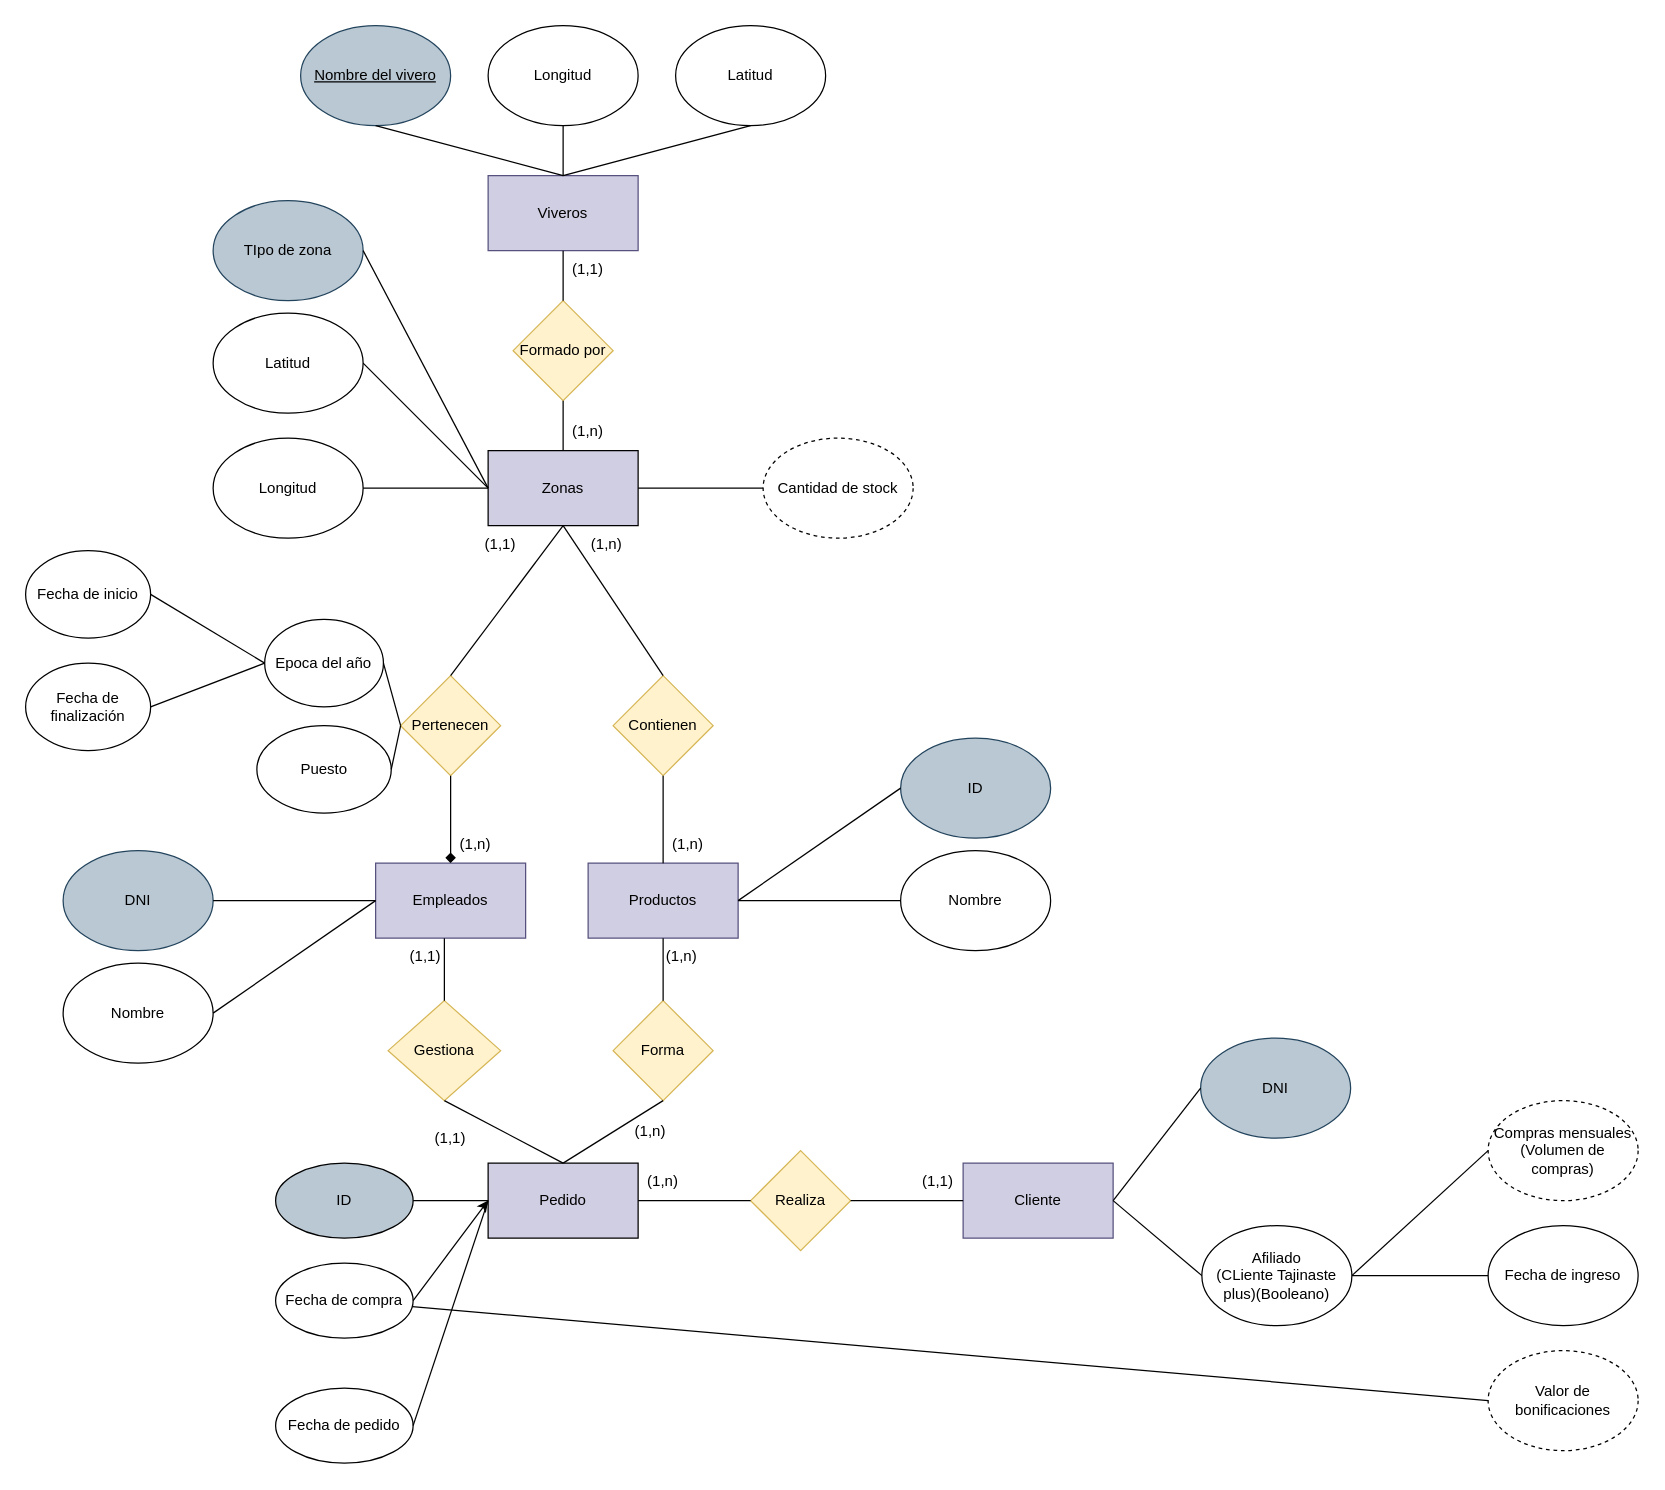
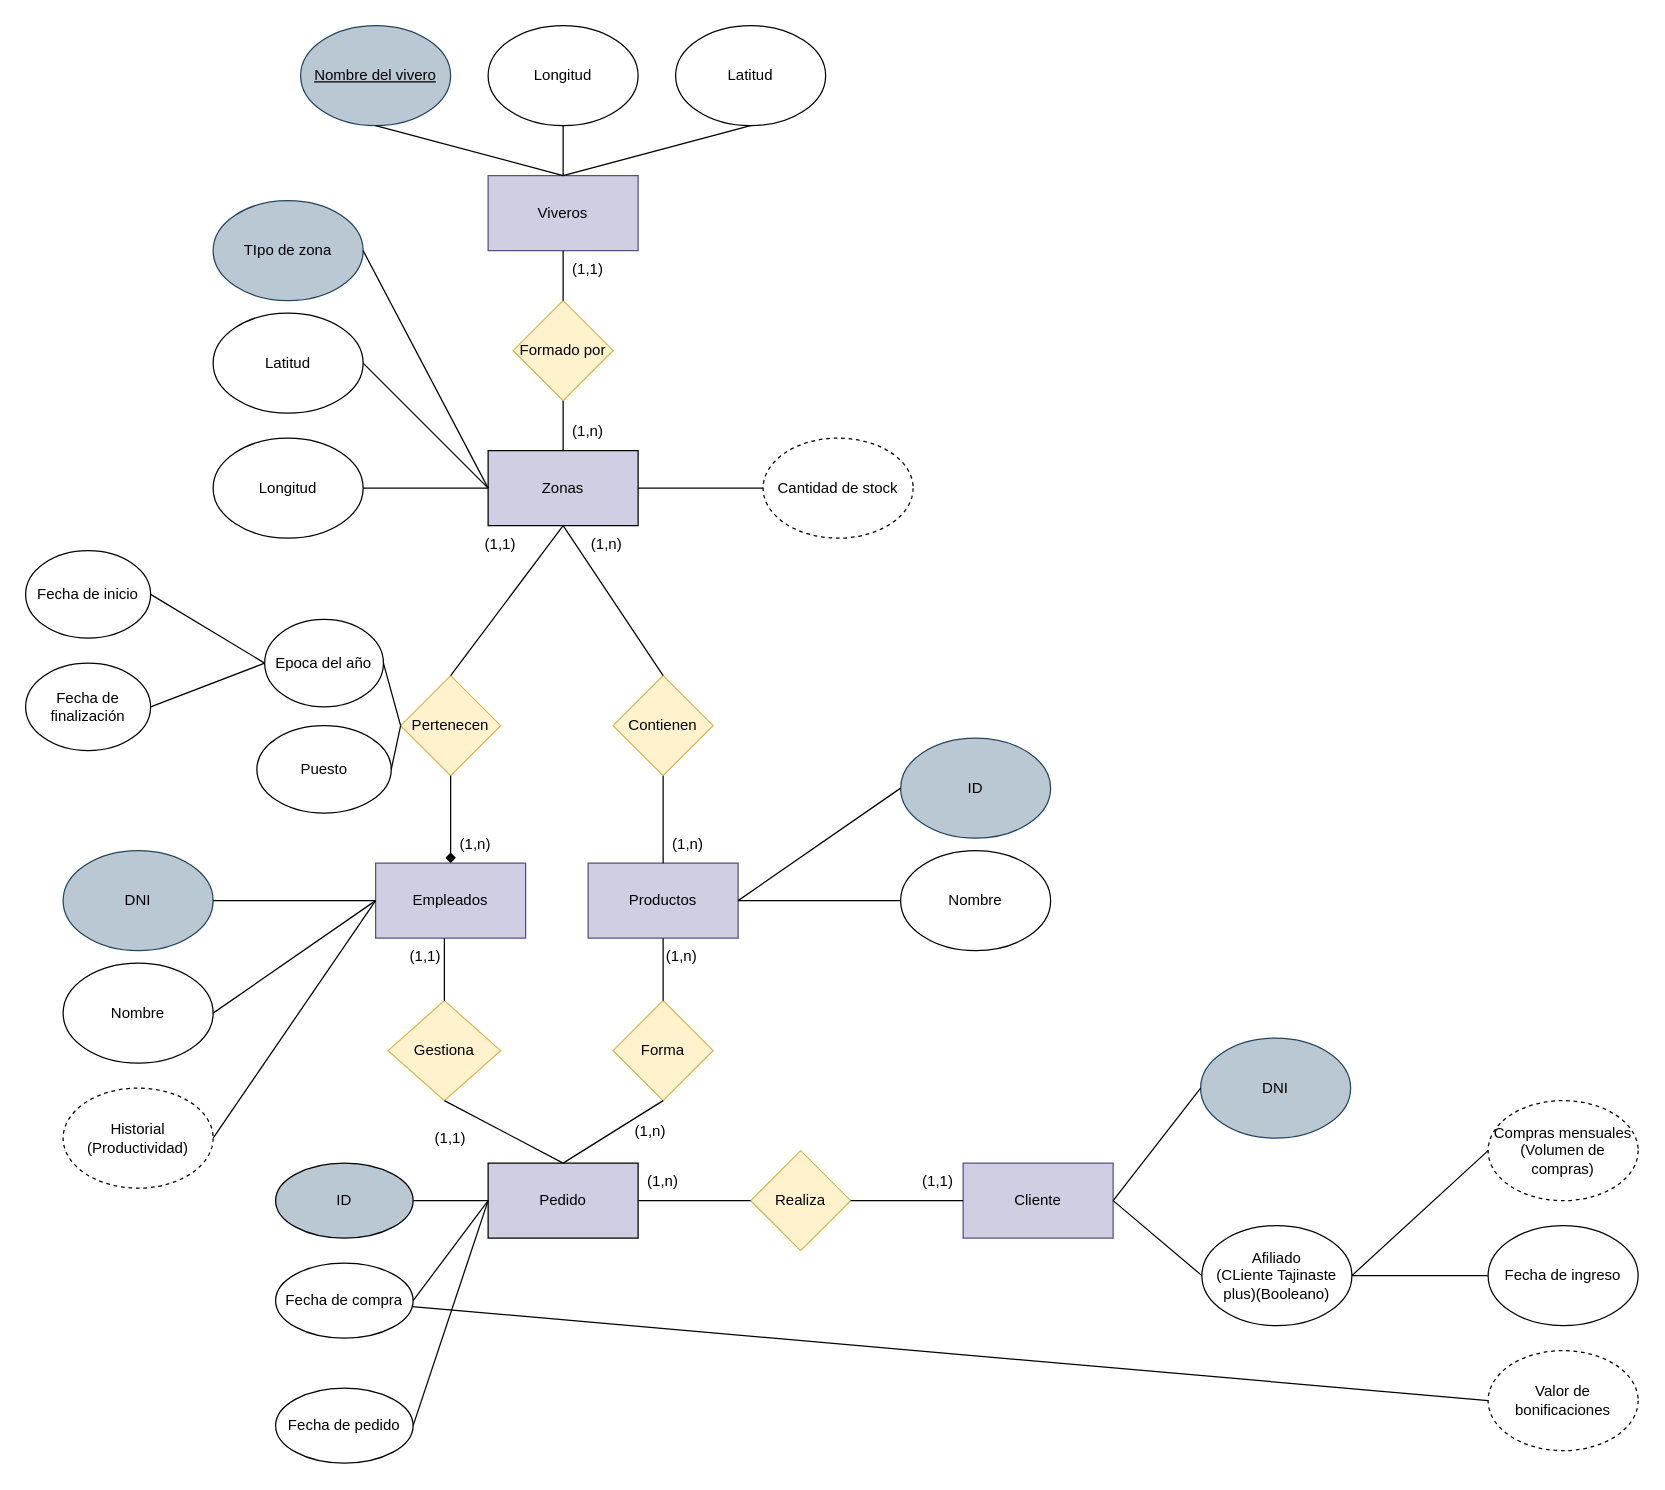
none -> (294, 1020)
none -> (138, 1138)
(482, 1209) -> (482, 1209)
